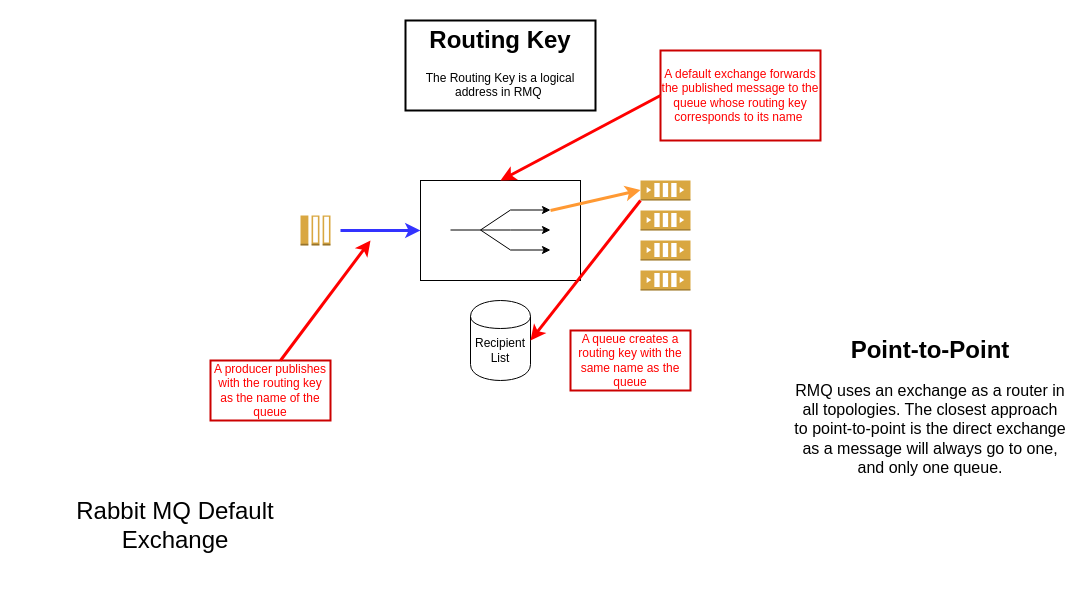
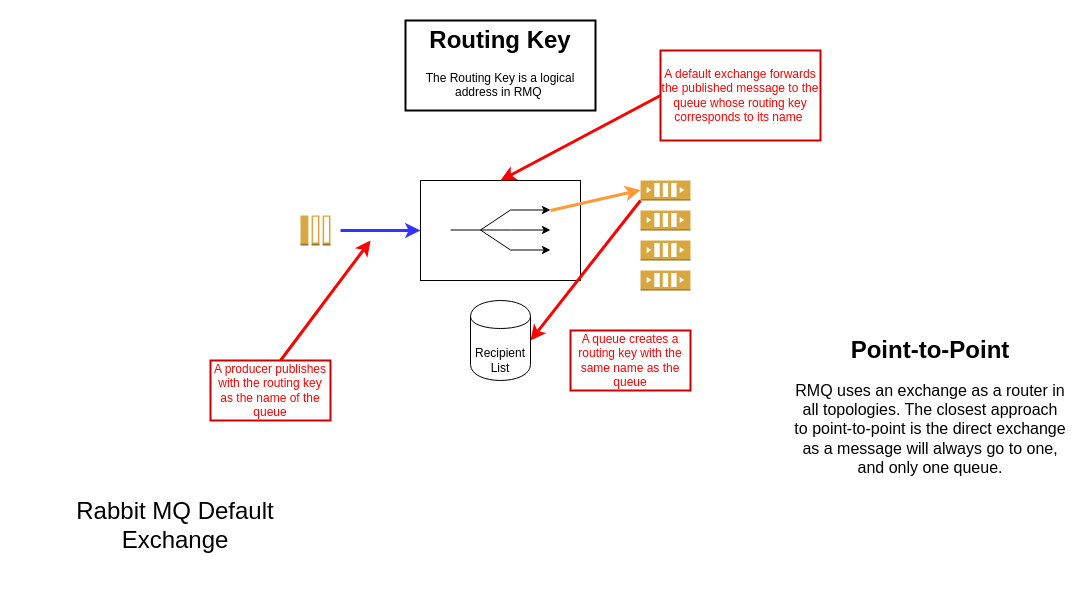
(501, 351) -> (501, 361)
